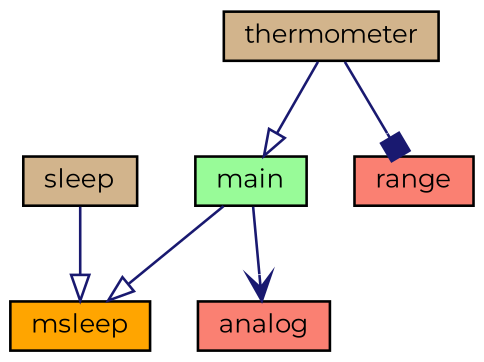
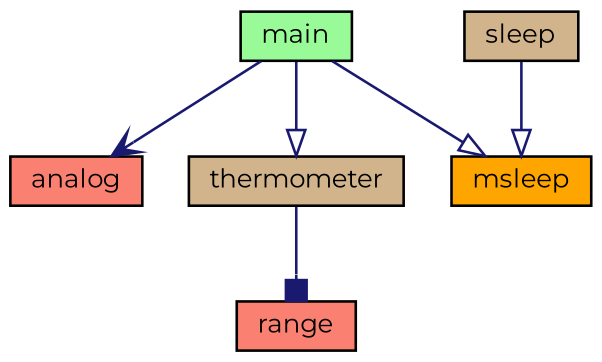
(297, 98) -> (296, 96)
